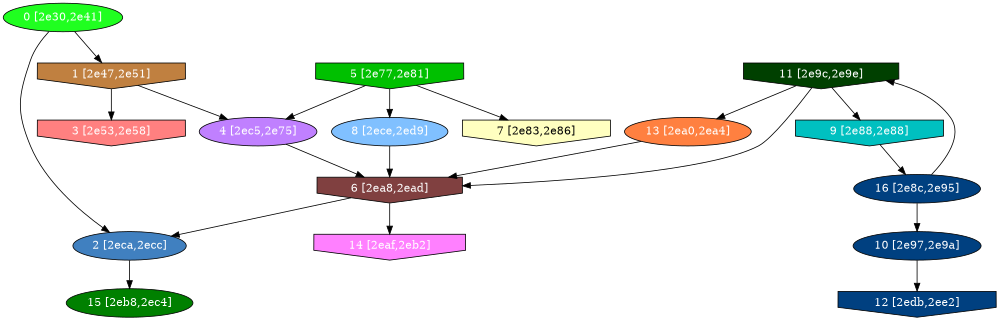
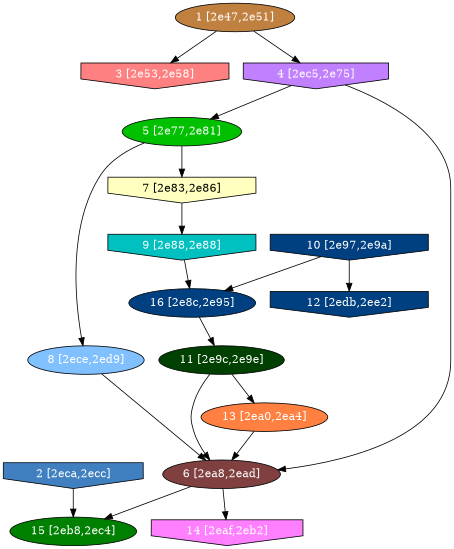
(63, 17) -> none
(111, 75) -> (235, 17)
(390, 75) -> (182, 132)
(821, 75) -> (222, 360)
(329, 101) -> (255, 101)
(843, 101) -> (182, 215)
(258, 132) -> (316, 75)
(390, 189) -> (222, 474)
(917, 213) -> (277, 272)
(265, 216) -> (151, 501)
(130, 246) -> (73, 474)
(917, 246) -> (349, 246)
